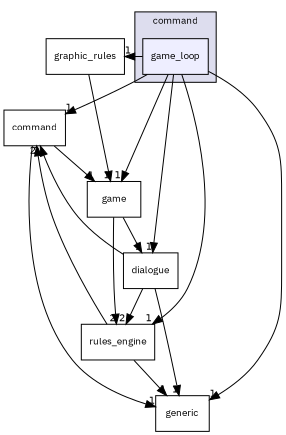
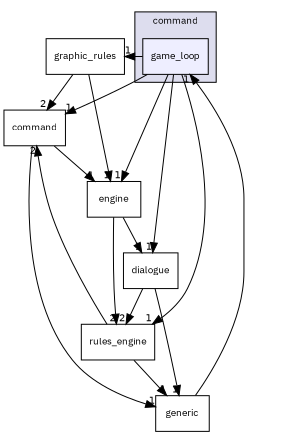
(114, 199) -> (114, 199)
(75, 212) -> (63, 88)
(282, 230) -> (244, 239)
